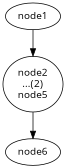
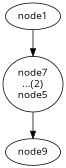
(33, 84) -> (33, 84)
(33, 152) -> (33, 152)
